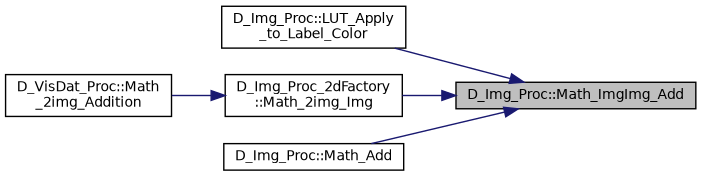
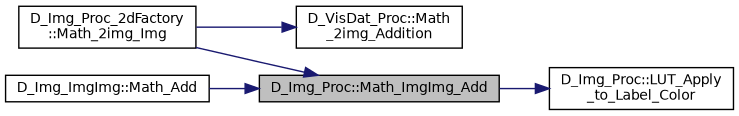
(452, 63) -> (517, 89)
(191, 96) -> (239, 27)
(314, 157) -> (107, 89)
